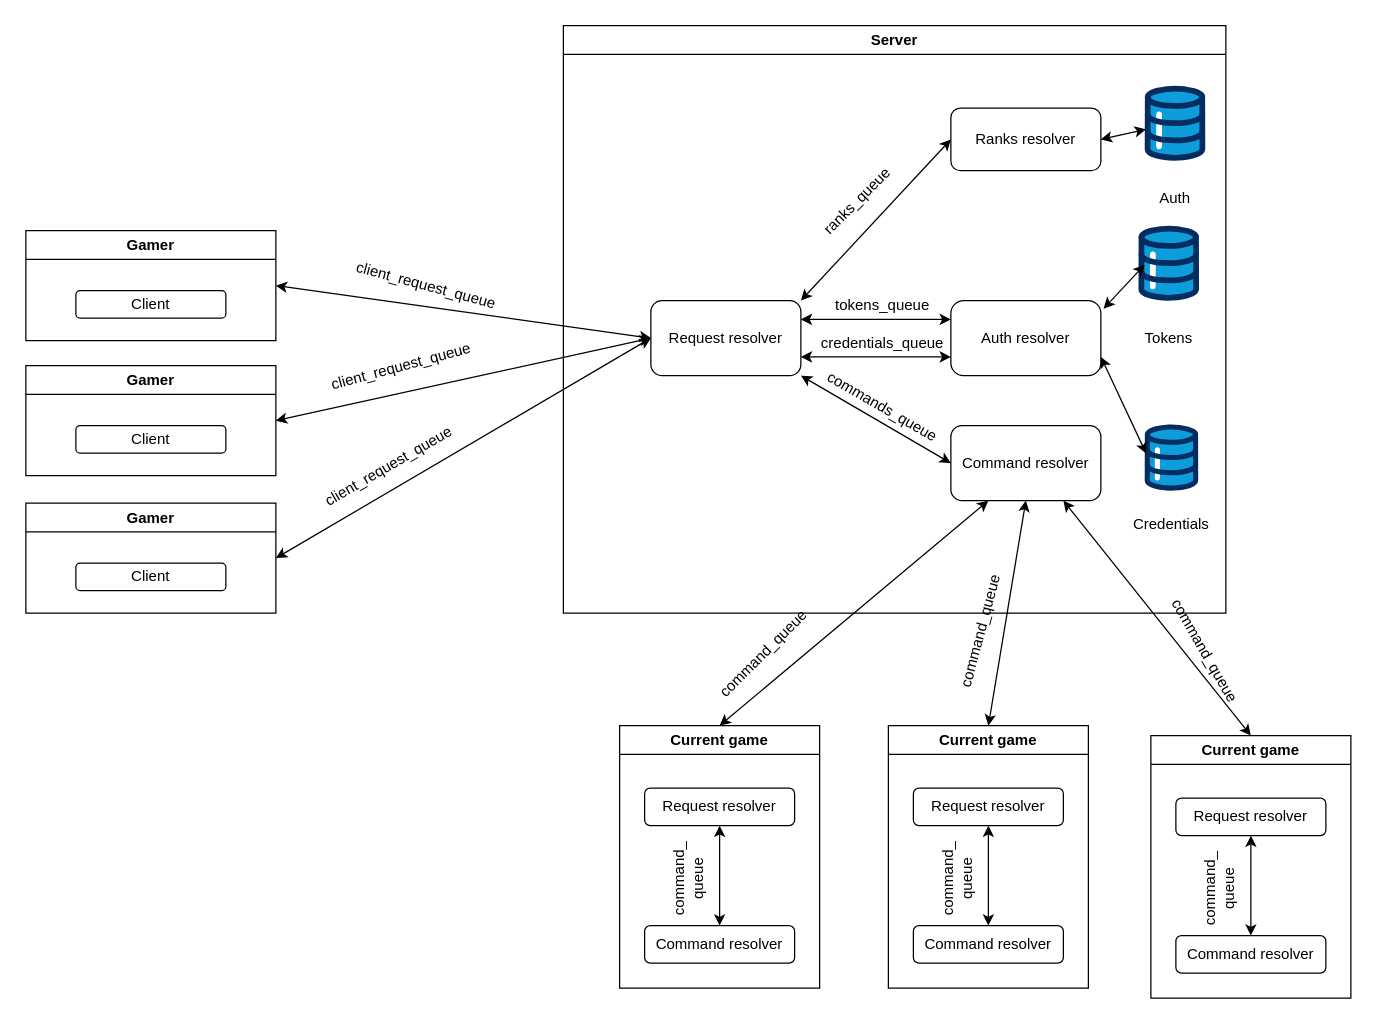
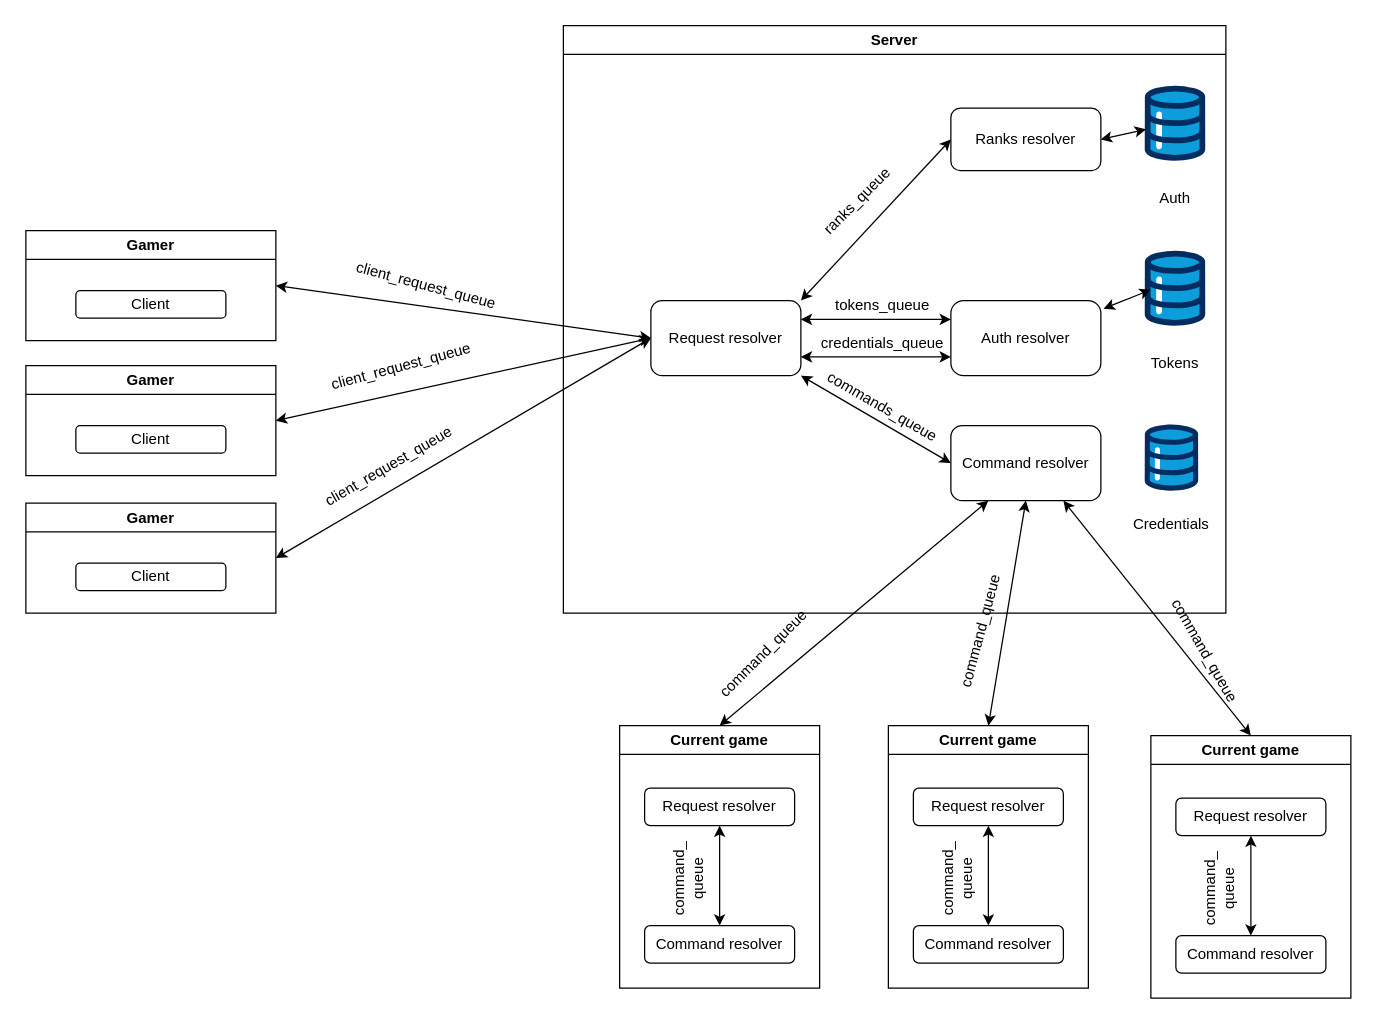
(1169, 263) -> (1175, 288)
(1123, 405) -> none
